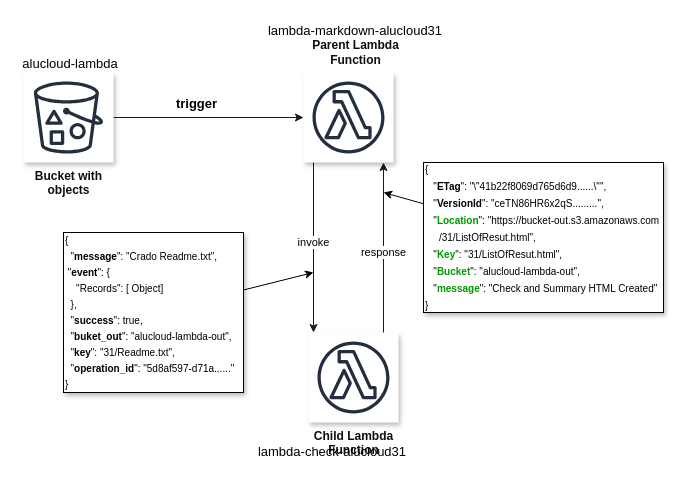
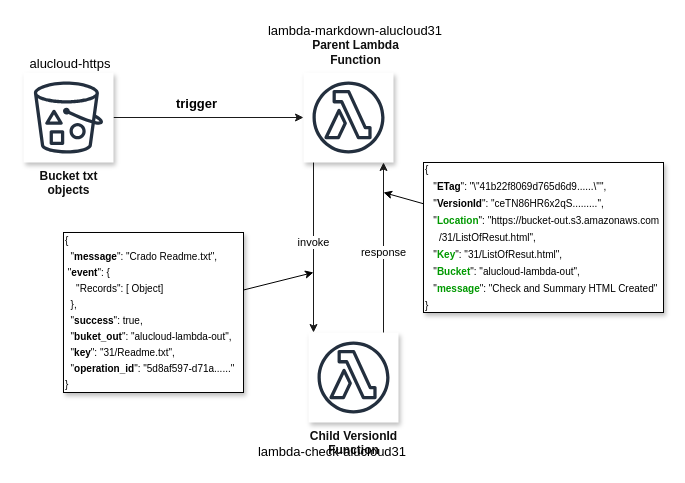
(71, 64) -> (71, 64)
(69, 184) -> (69, 184)
(354, 444) -> (354, 444)
